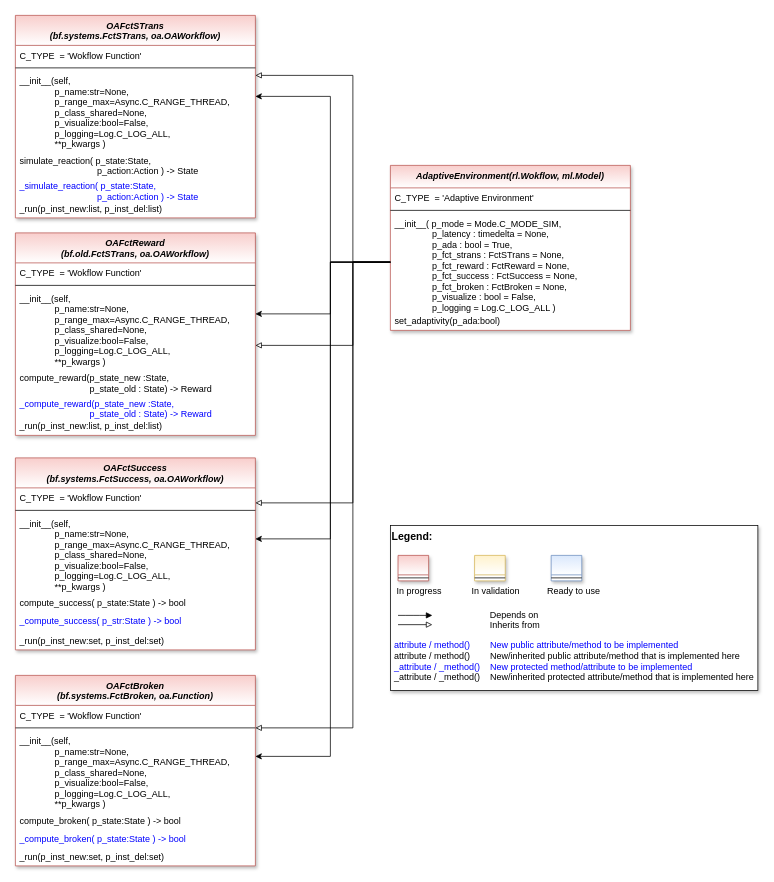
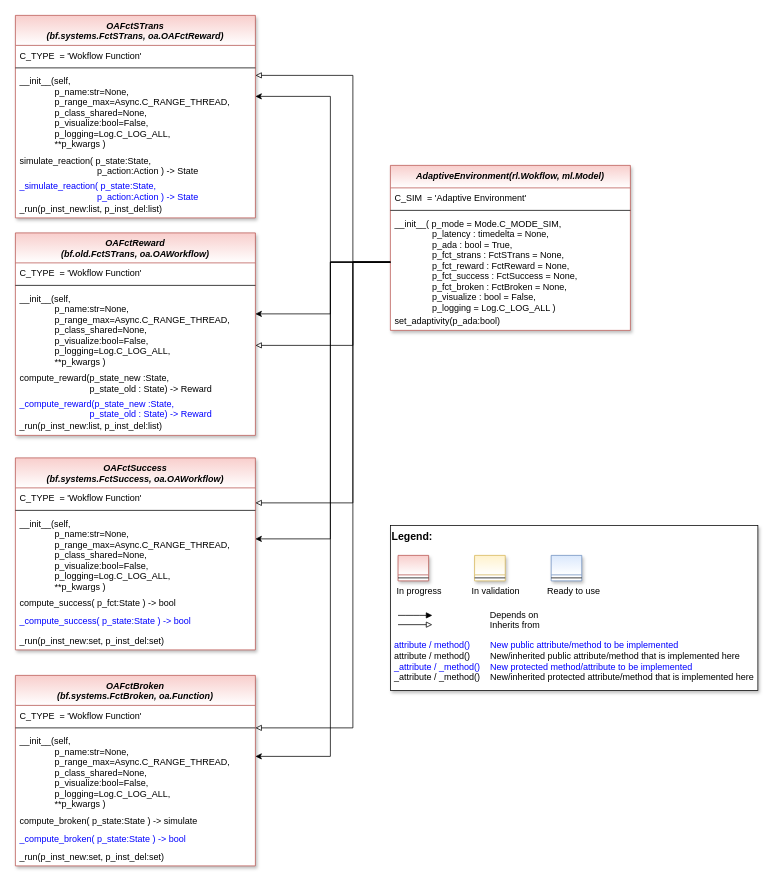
(135, 26) -> (135, 26)
(467, 198) -> (464, 198)
(113, 603) -> (108, 603)
(111, 621) -> (116, 621)
(111, 821) -> (120, 821)
